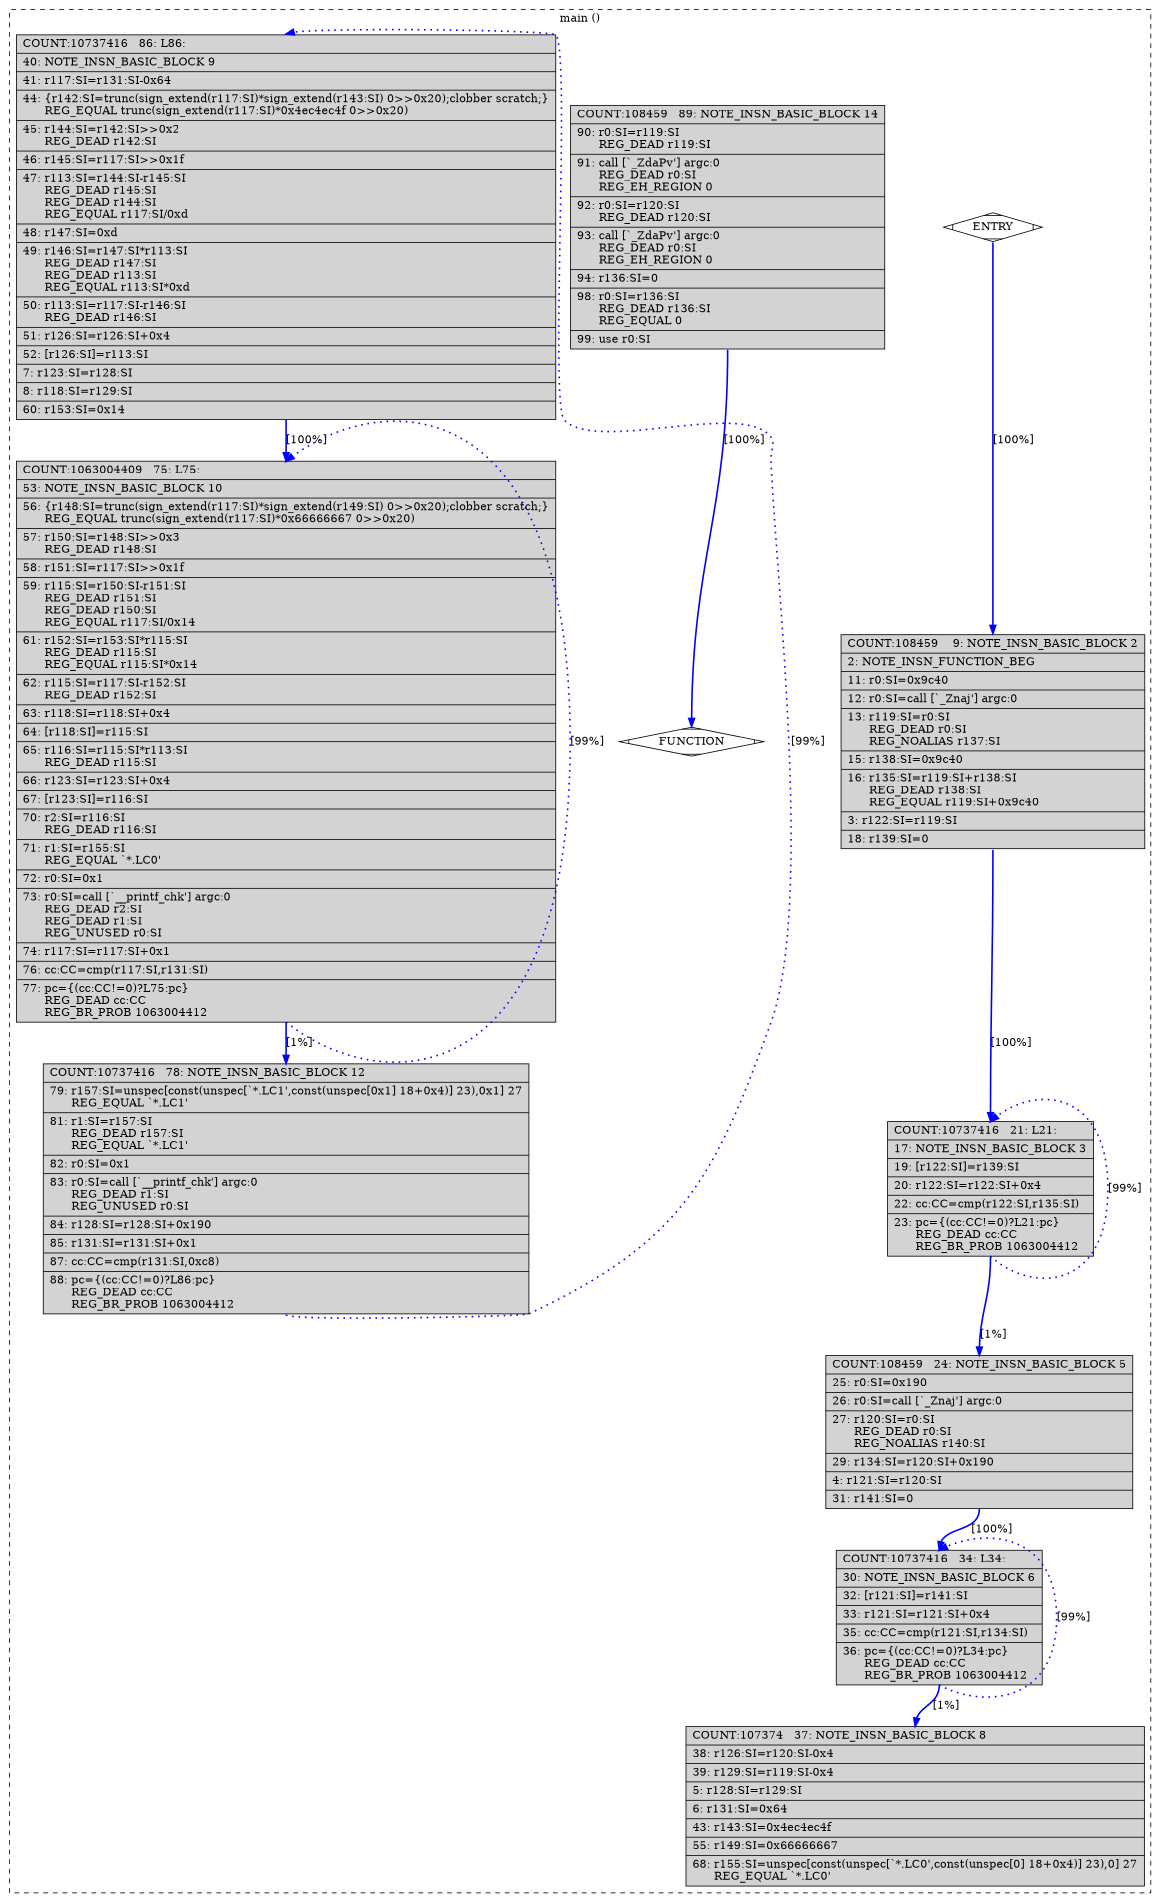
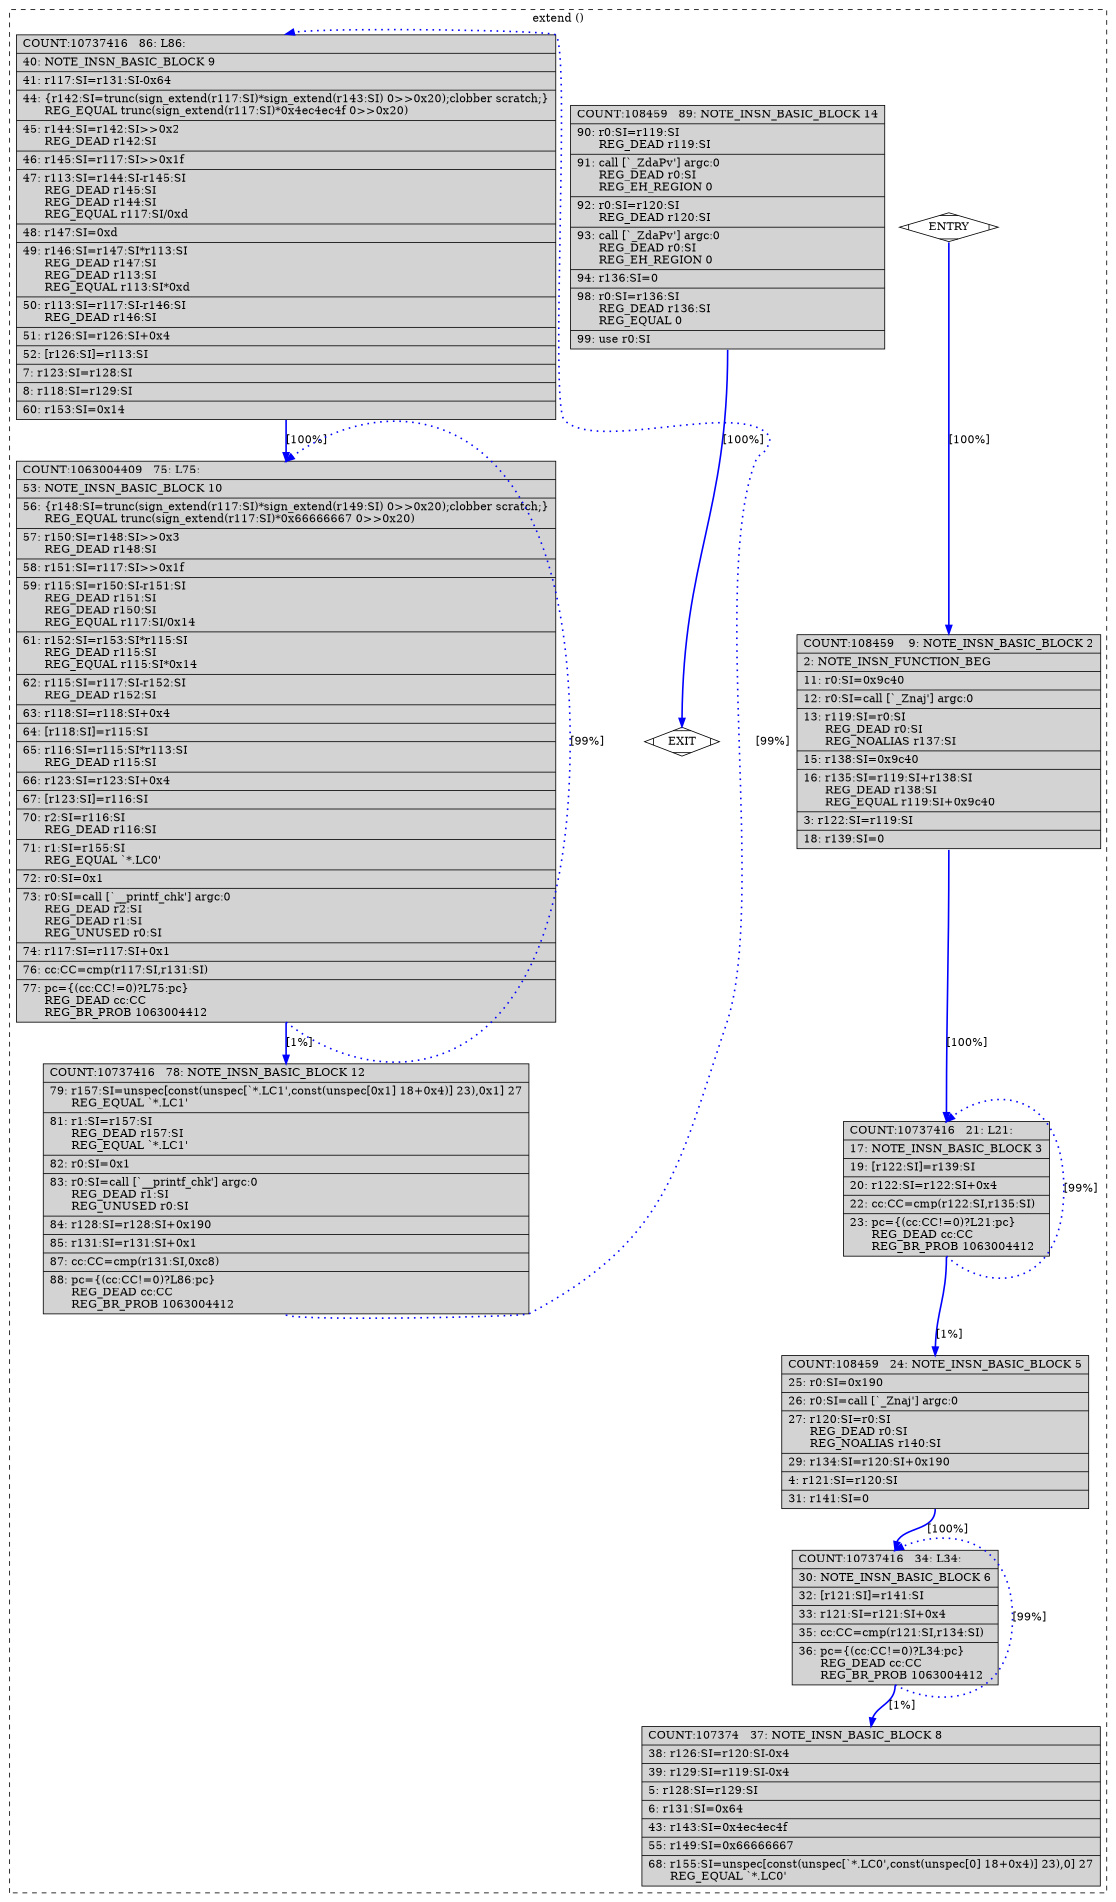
(580, 19) -> (558, 19)
(692, 742) -> (682, 742)
